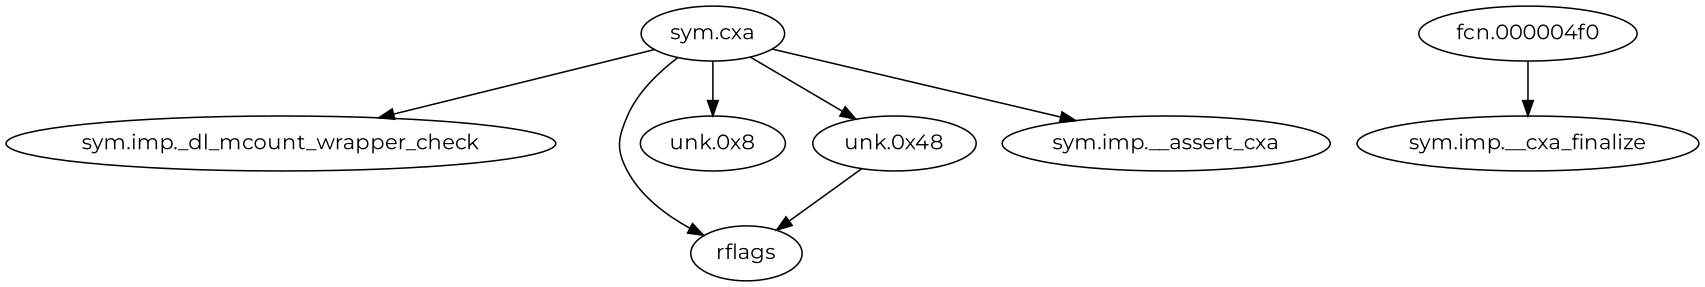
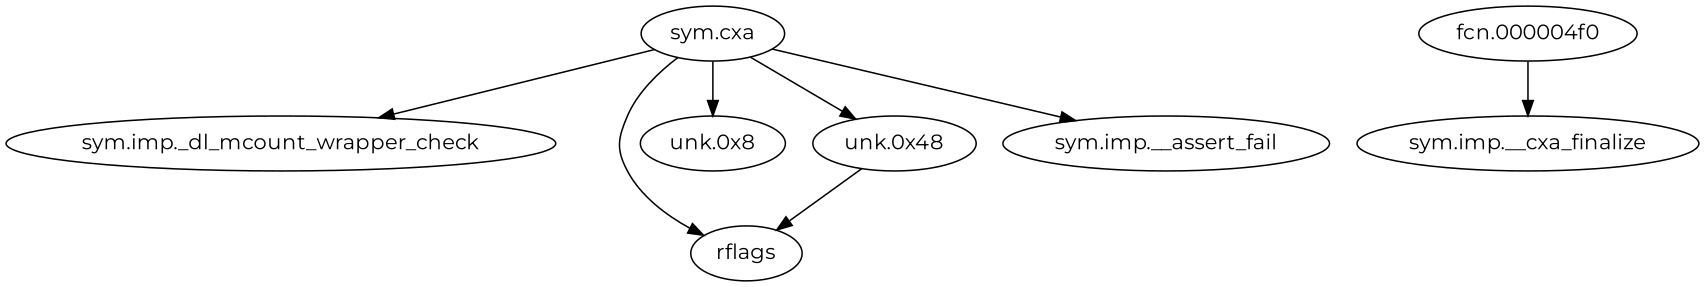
(1166, 143) -> (1166, 143)
